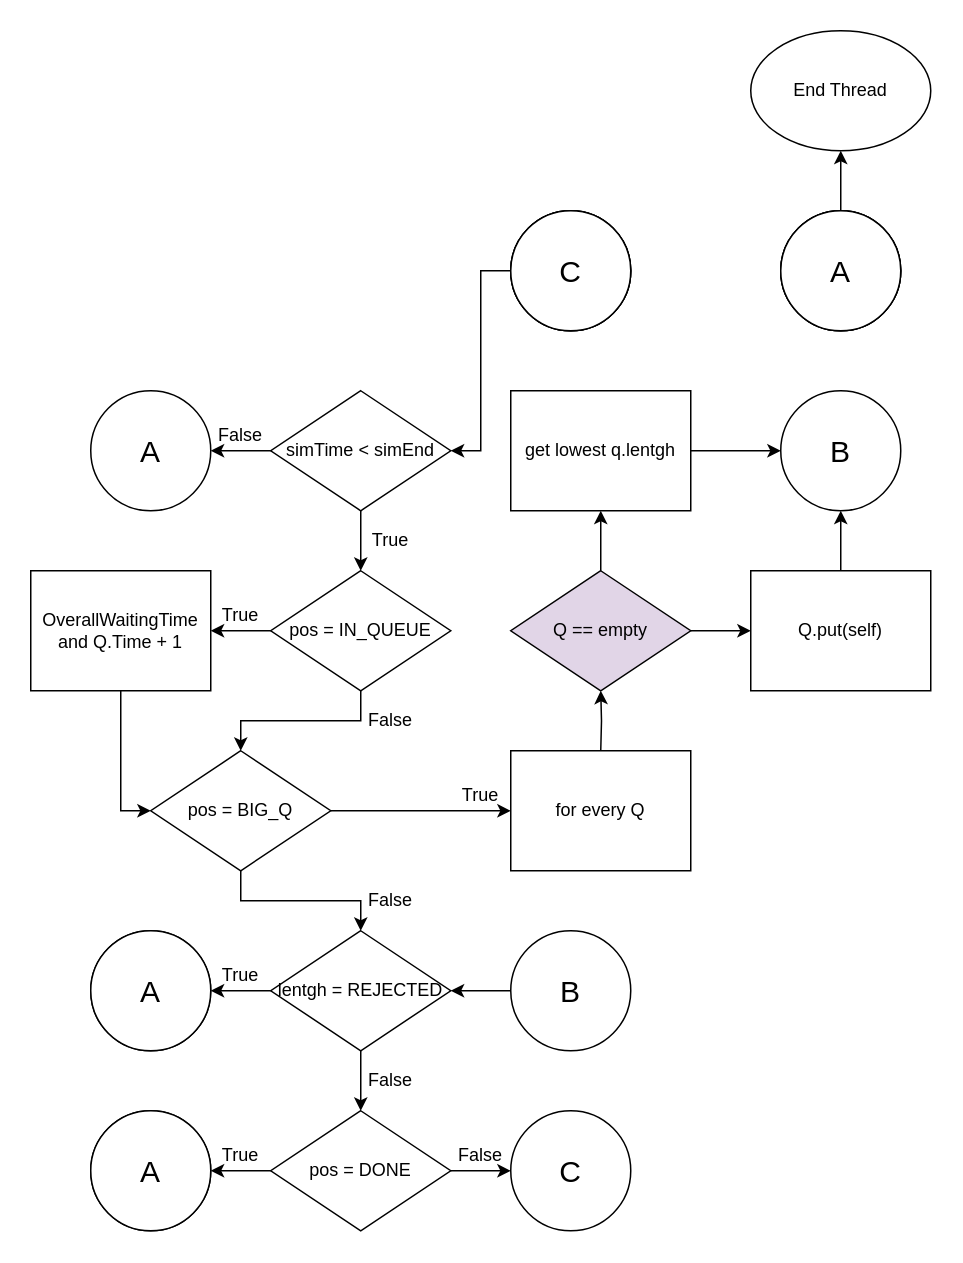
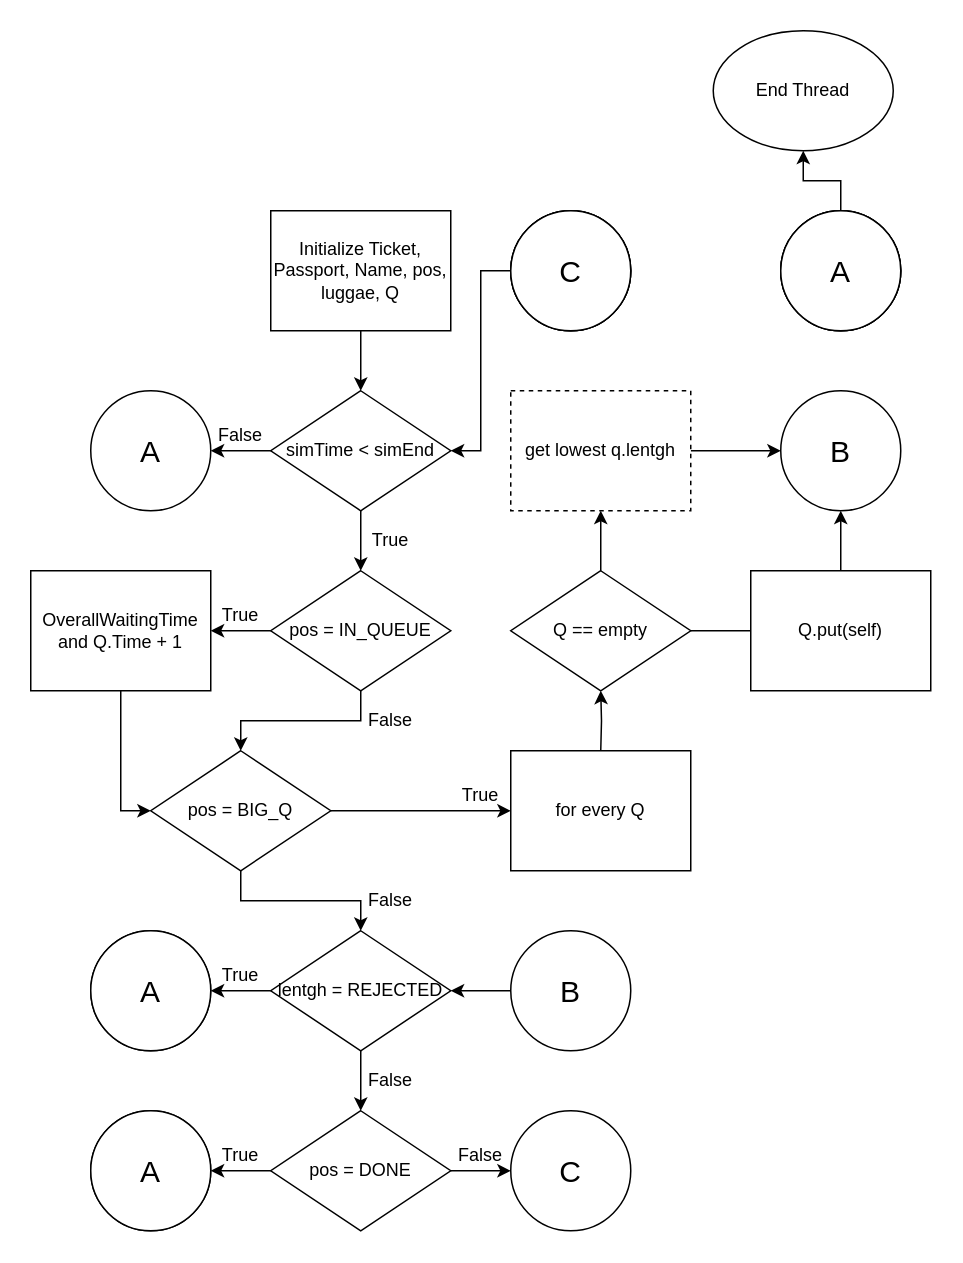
(841, 91) -> (803, 91)
none -> (361, 271)
none -> (361, 356)
(601, 451) -> (601, 451)
(601, 631) -> (601, 631)
(739, 631) -> (743, 631)
